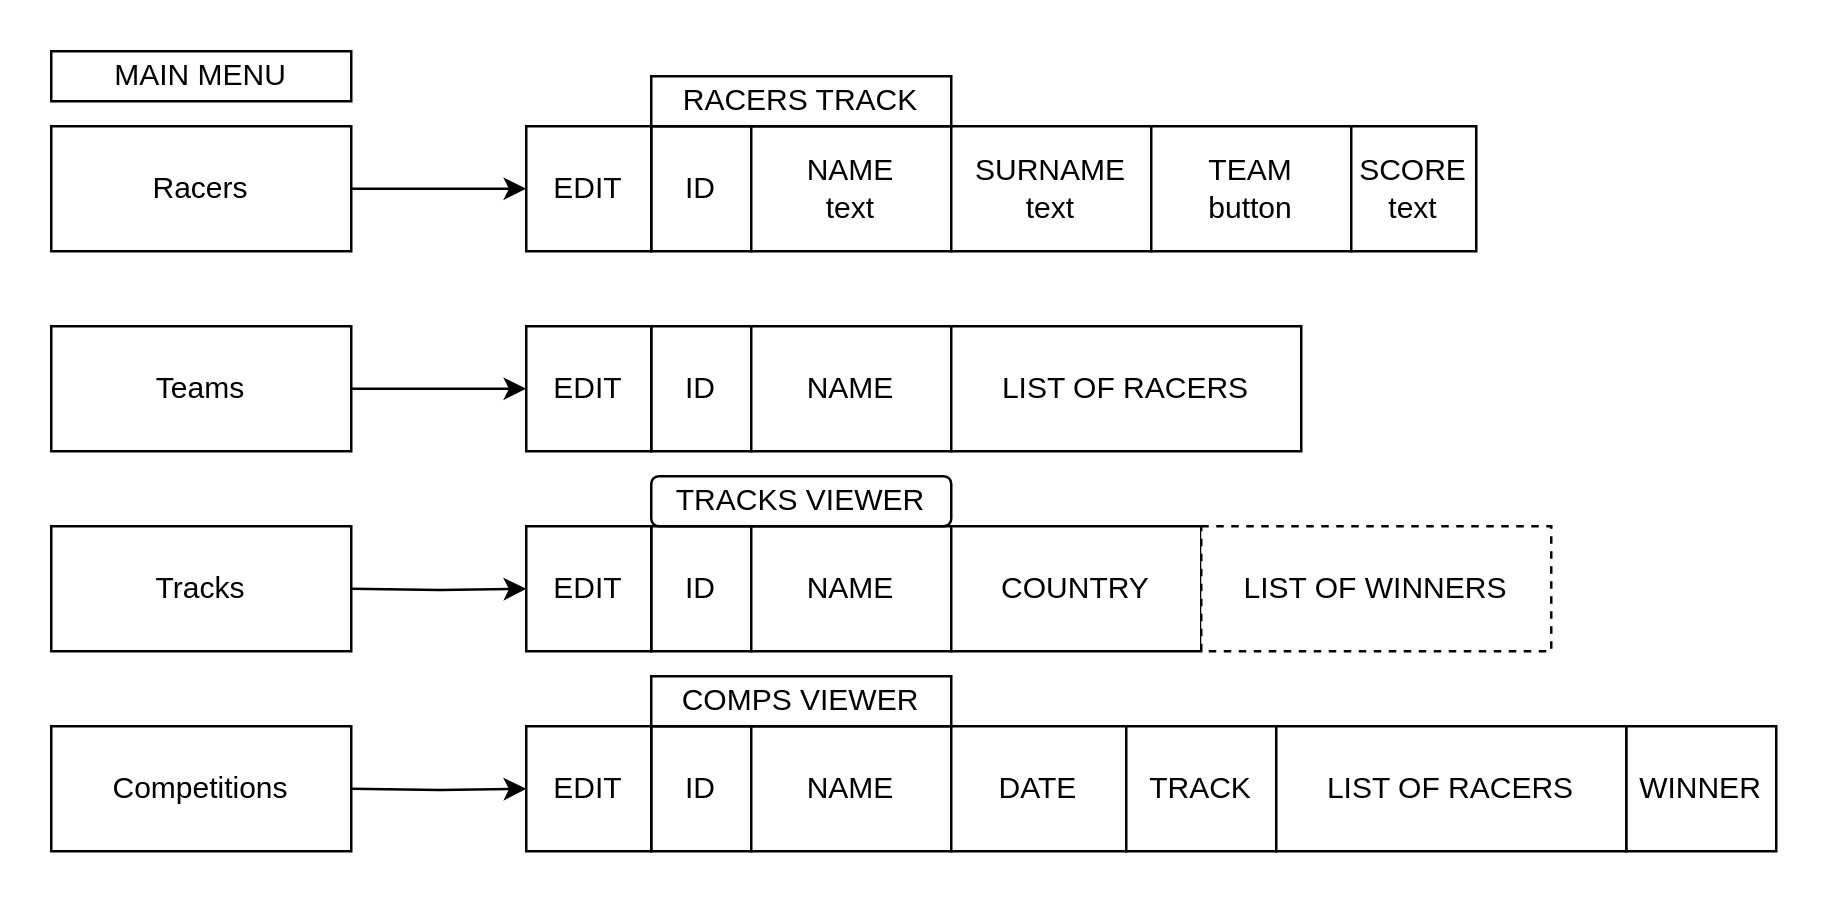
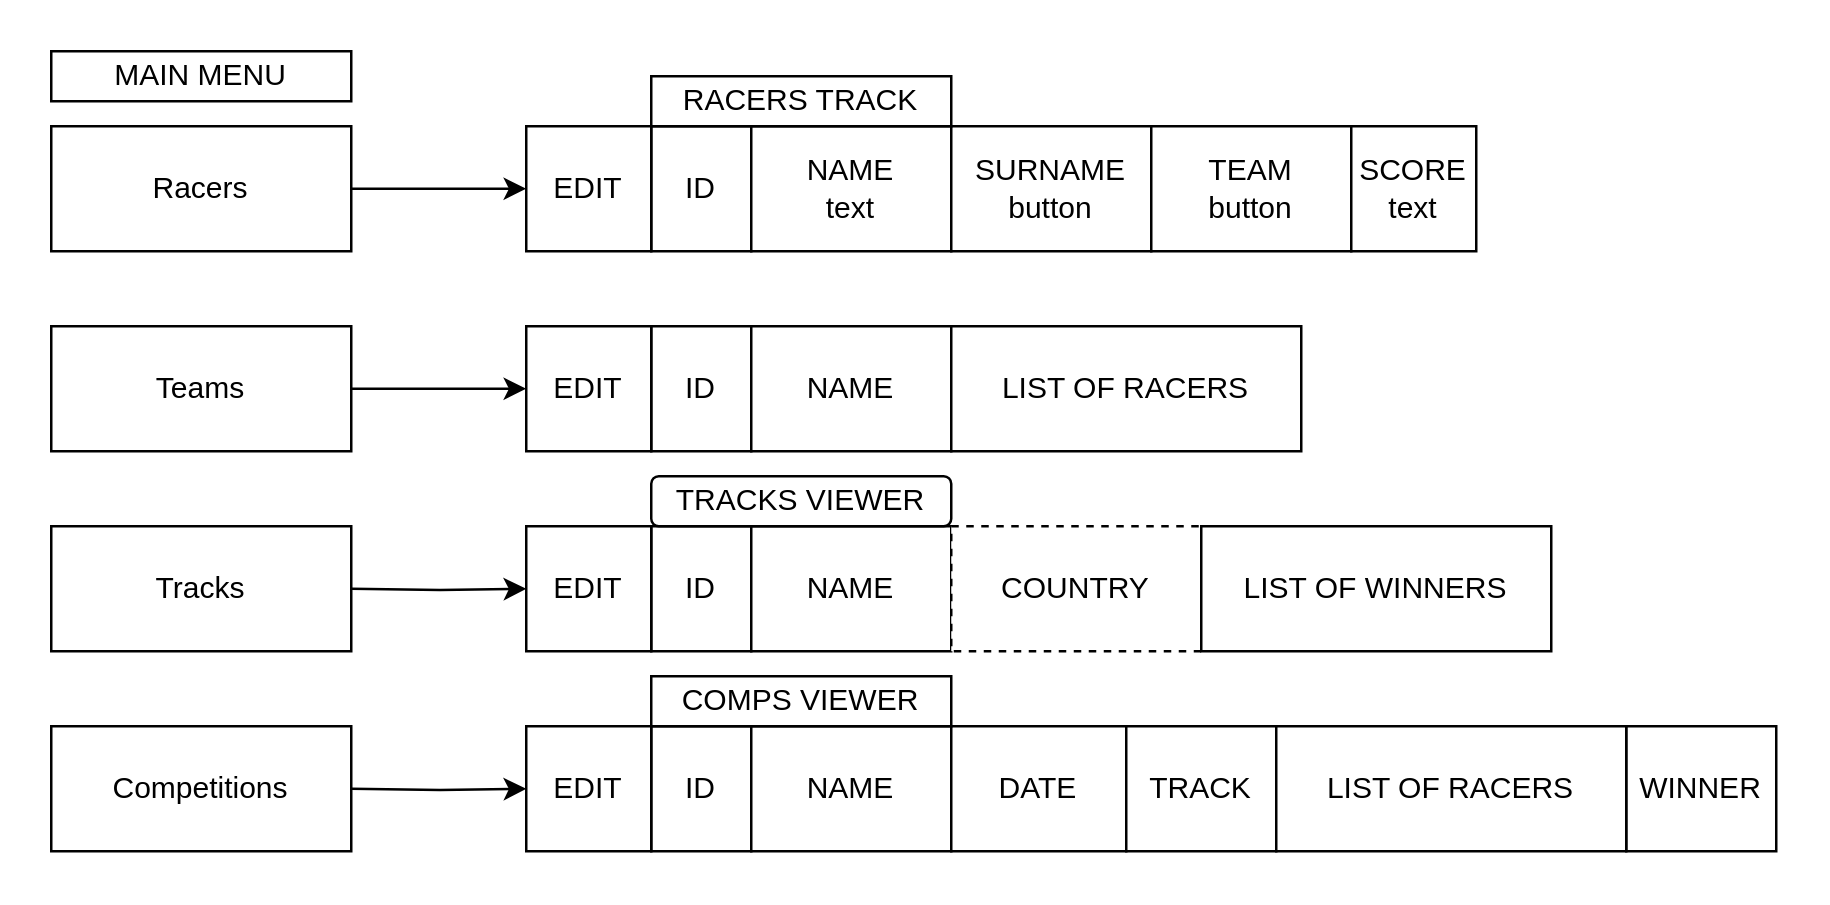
(1051, 189) -> (1051, 189)
(1076, 589) -> (1076, 589)
(1376, 589) -> (1376, 589)
